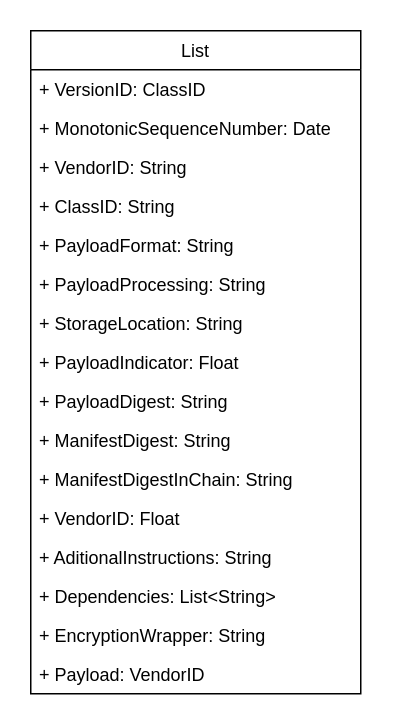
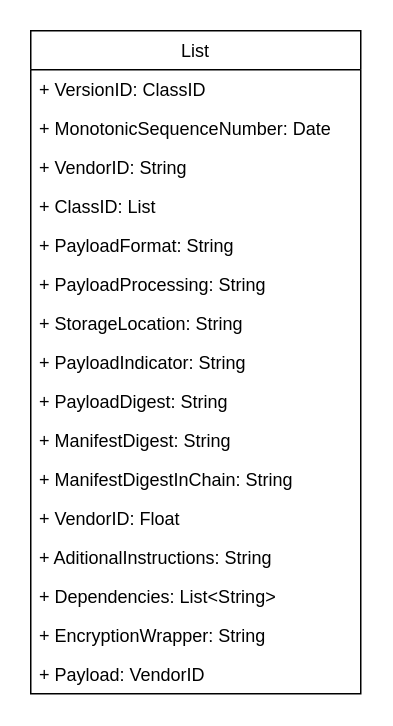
(113, 207) -> (103, 207)
(151, 363) -> (156, 363)
